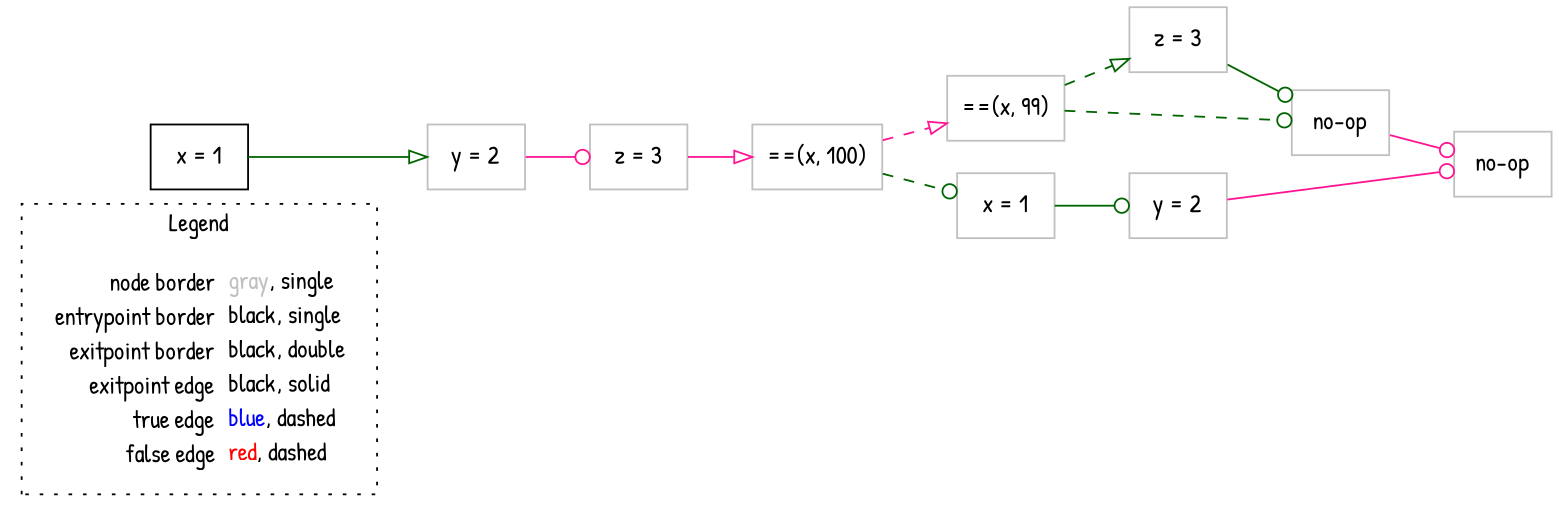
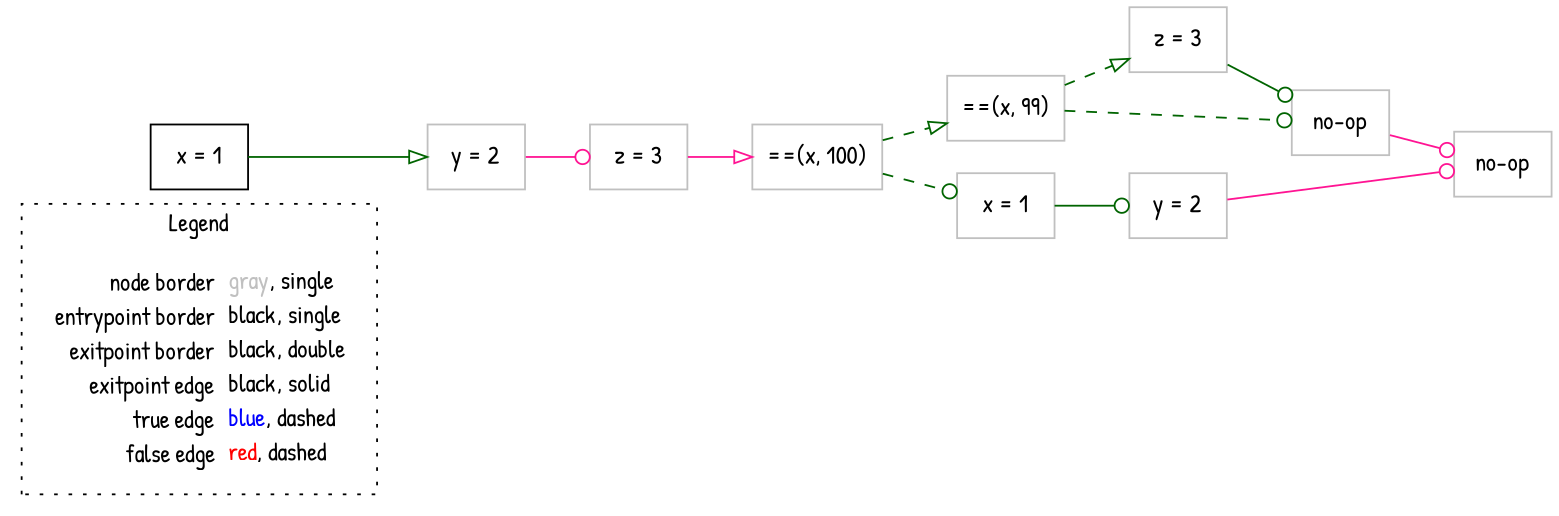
(906, 134) -> (906, 134)
